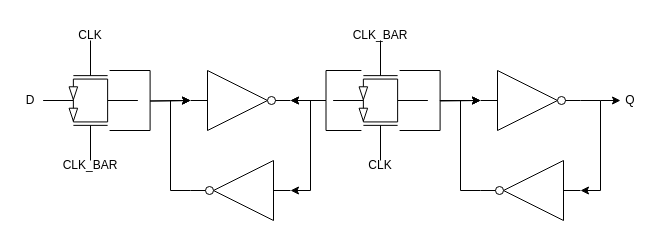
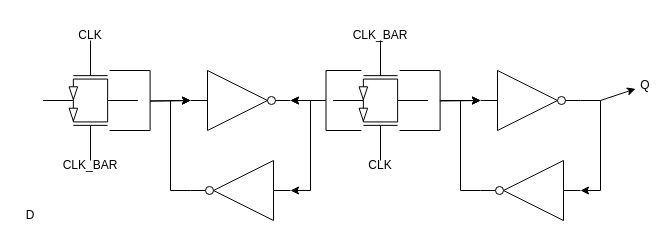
(31, 101) -> (31, 216)
(631, 101) -> (646, 86)
